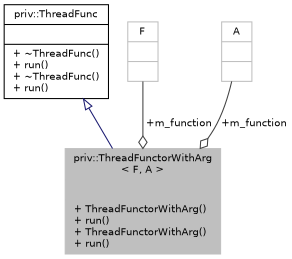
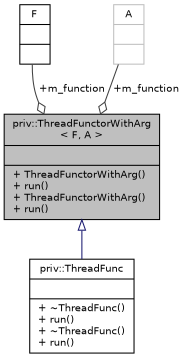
(143, 52) -> (35, 34)
(101, 128) -> (82, 245)
(143, 201) -> (82, 167)
